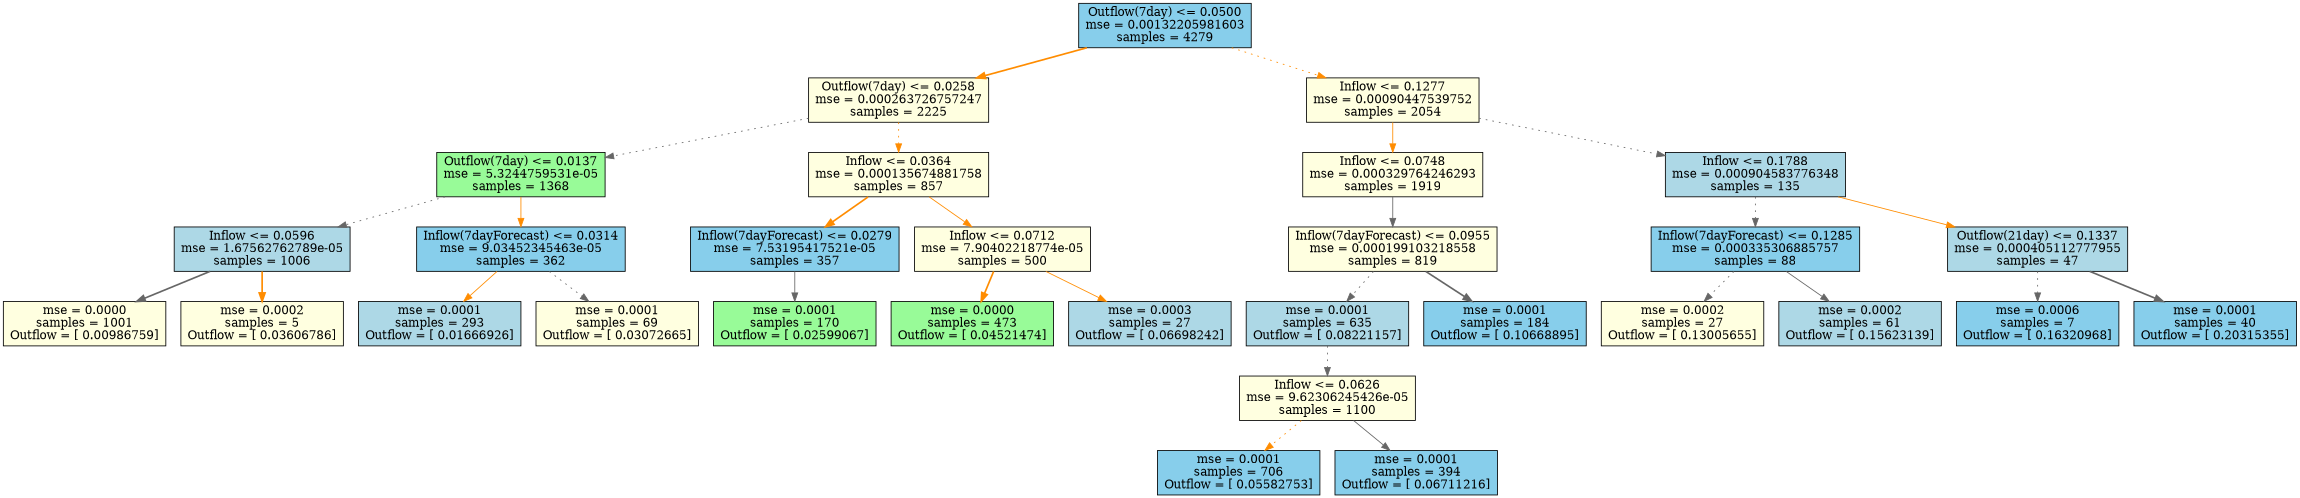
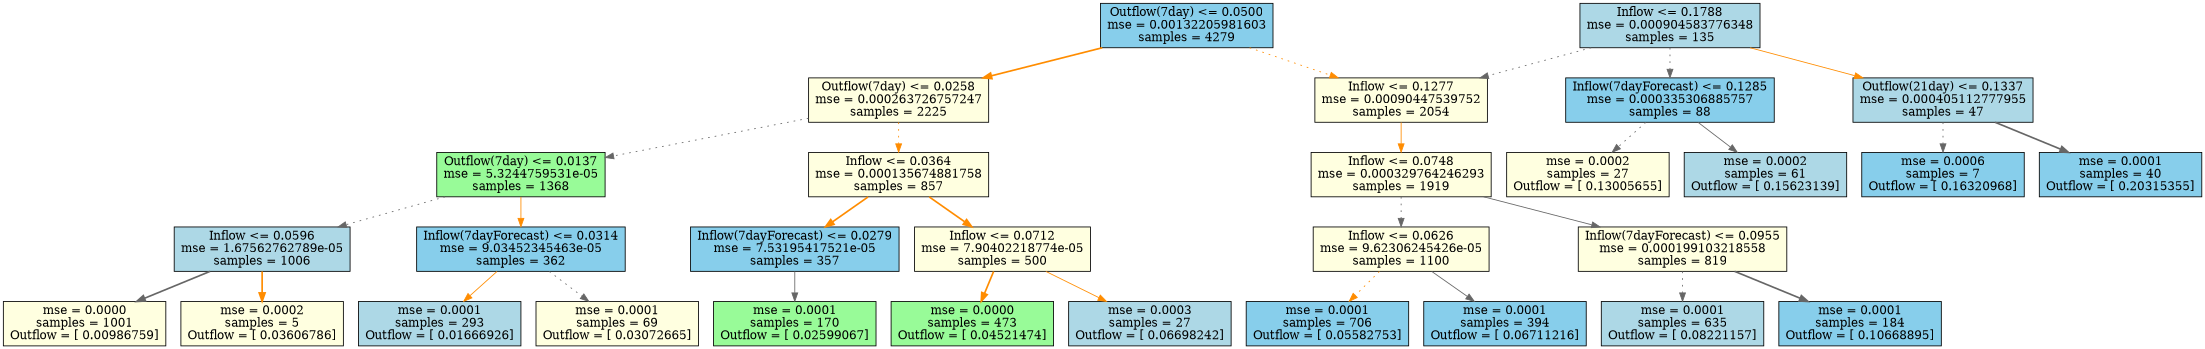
(1568, 136) -> (1540, 62)
(947, 209) -> (947, 209)
(1327, 357) -> (1401, 208)
